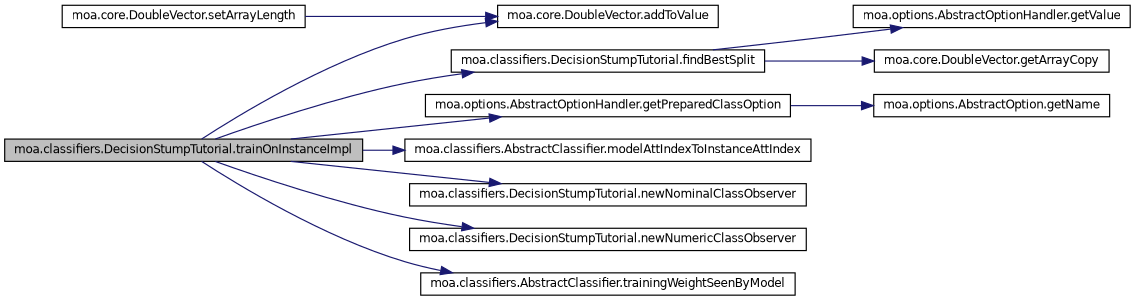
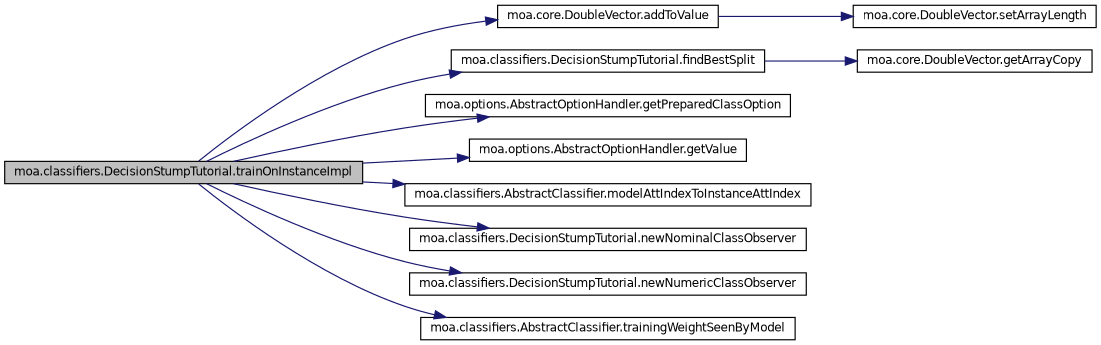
(395, 16) -> (780, 16)
(802, 40) -> (410, 161)
(992, 106) -> none
